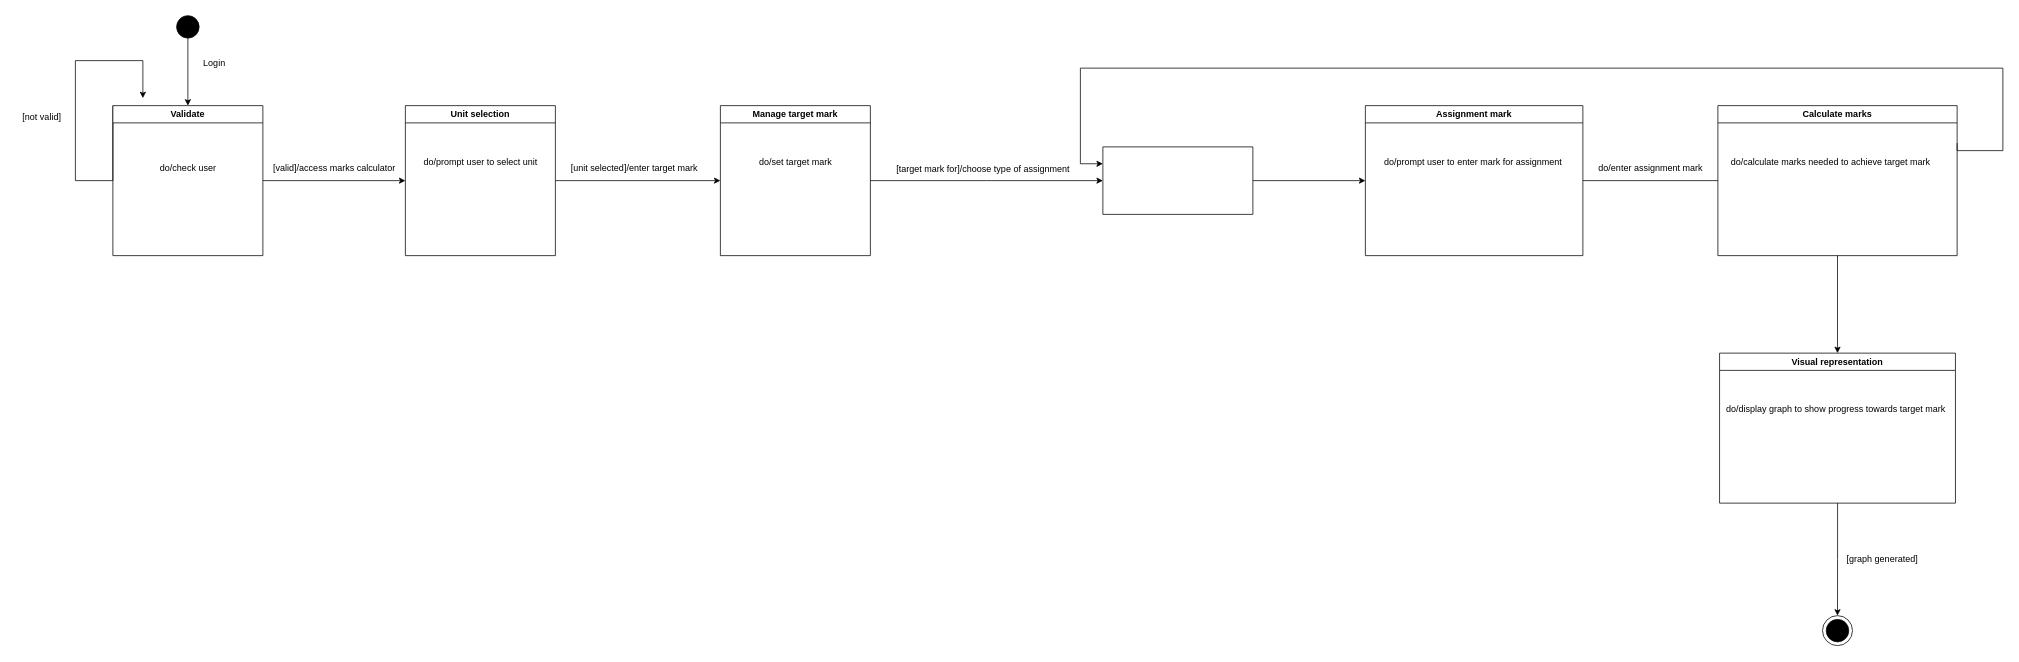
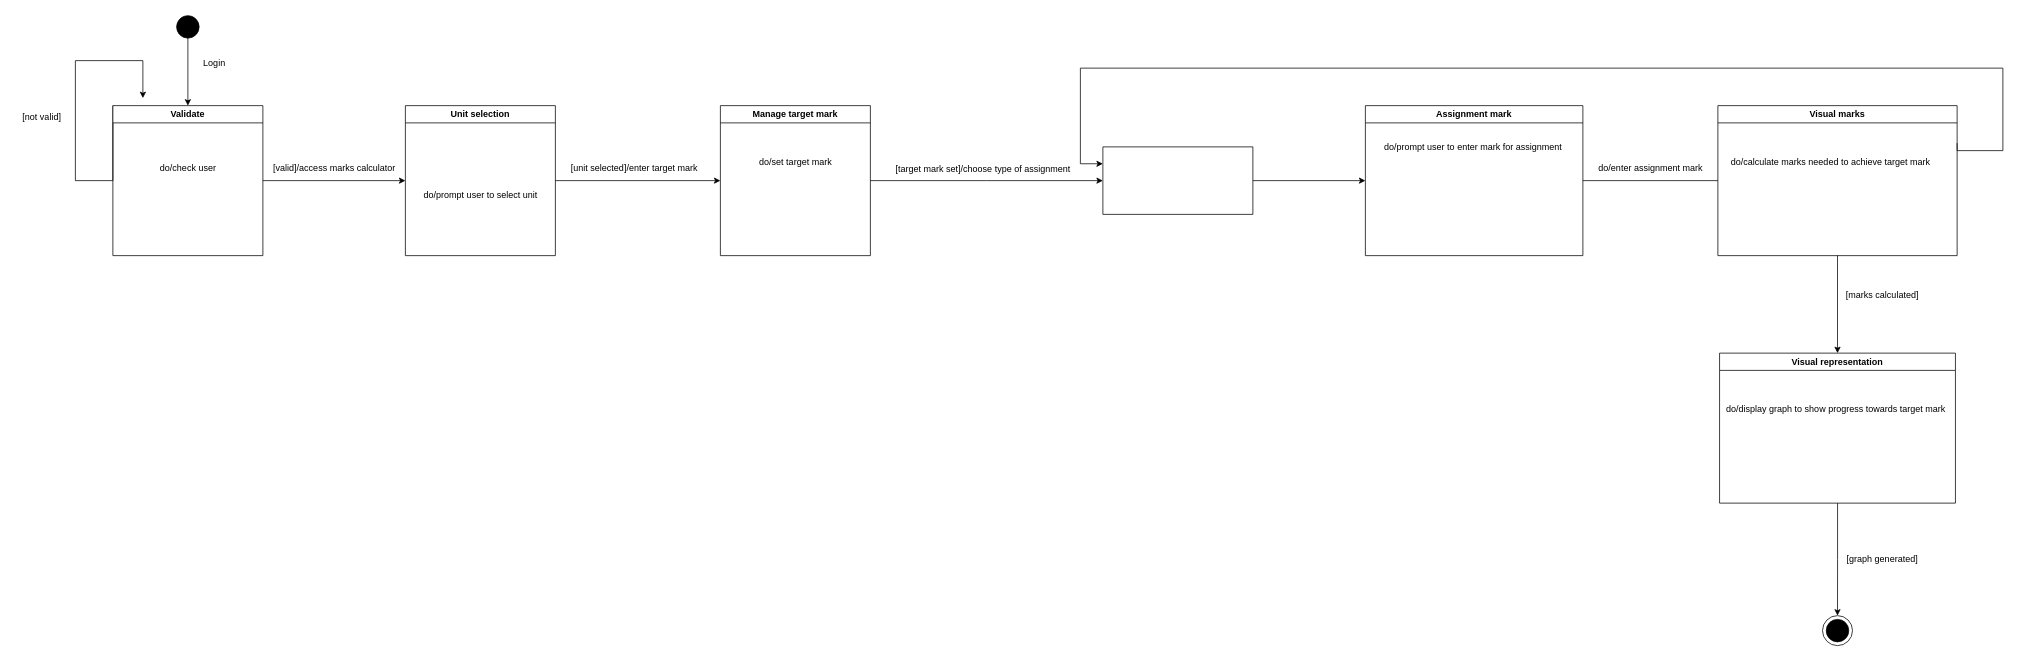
(1838, 114) -> (1838, 114)
(480, 162) -> (480, 195)
(1474, 162) -> (1474, 147)
(983, 169) -> (983, 169)
none -> (1882, 295)
